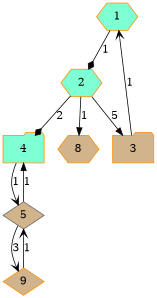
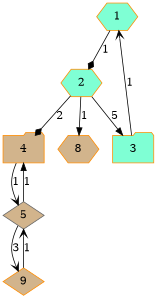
(24, 149) -> (24, 149)
(133, 149) -> (133, 149)
